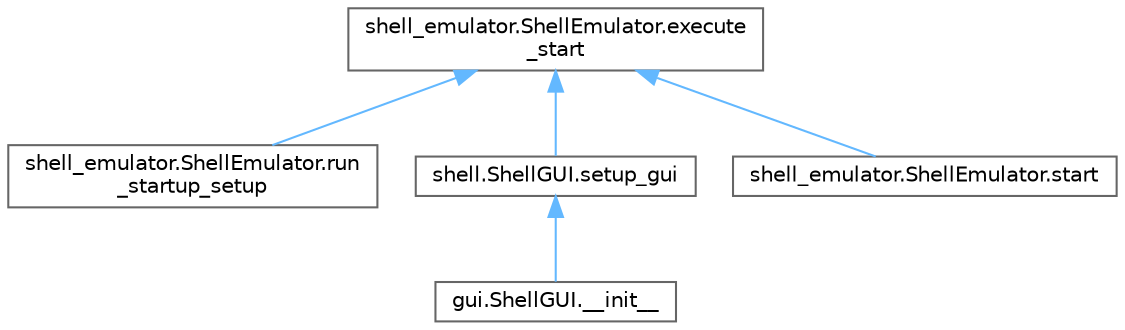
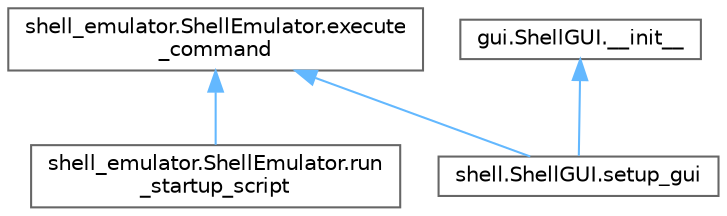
(556, 39) -> (216, 39)
(193, 176) -> (216, 176)
(925, 176) -> none
(556, 250) -> (579, 118)
